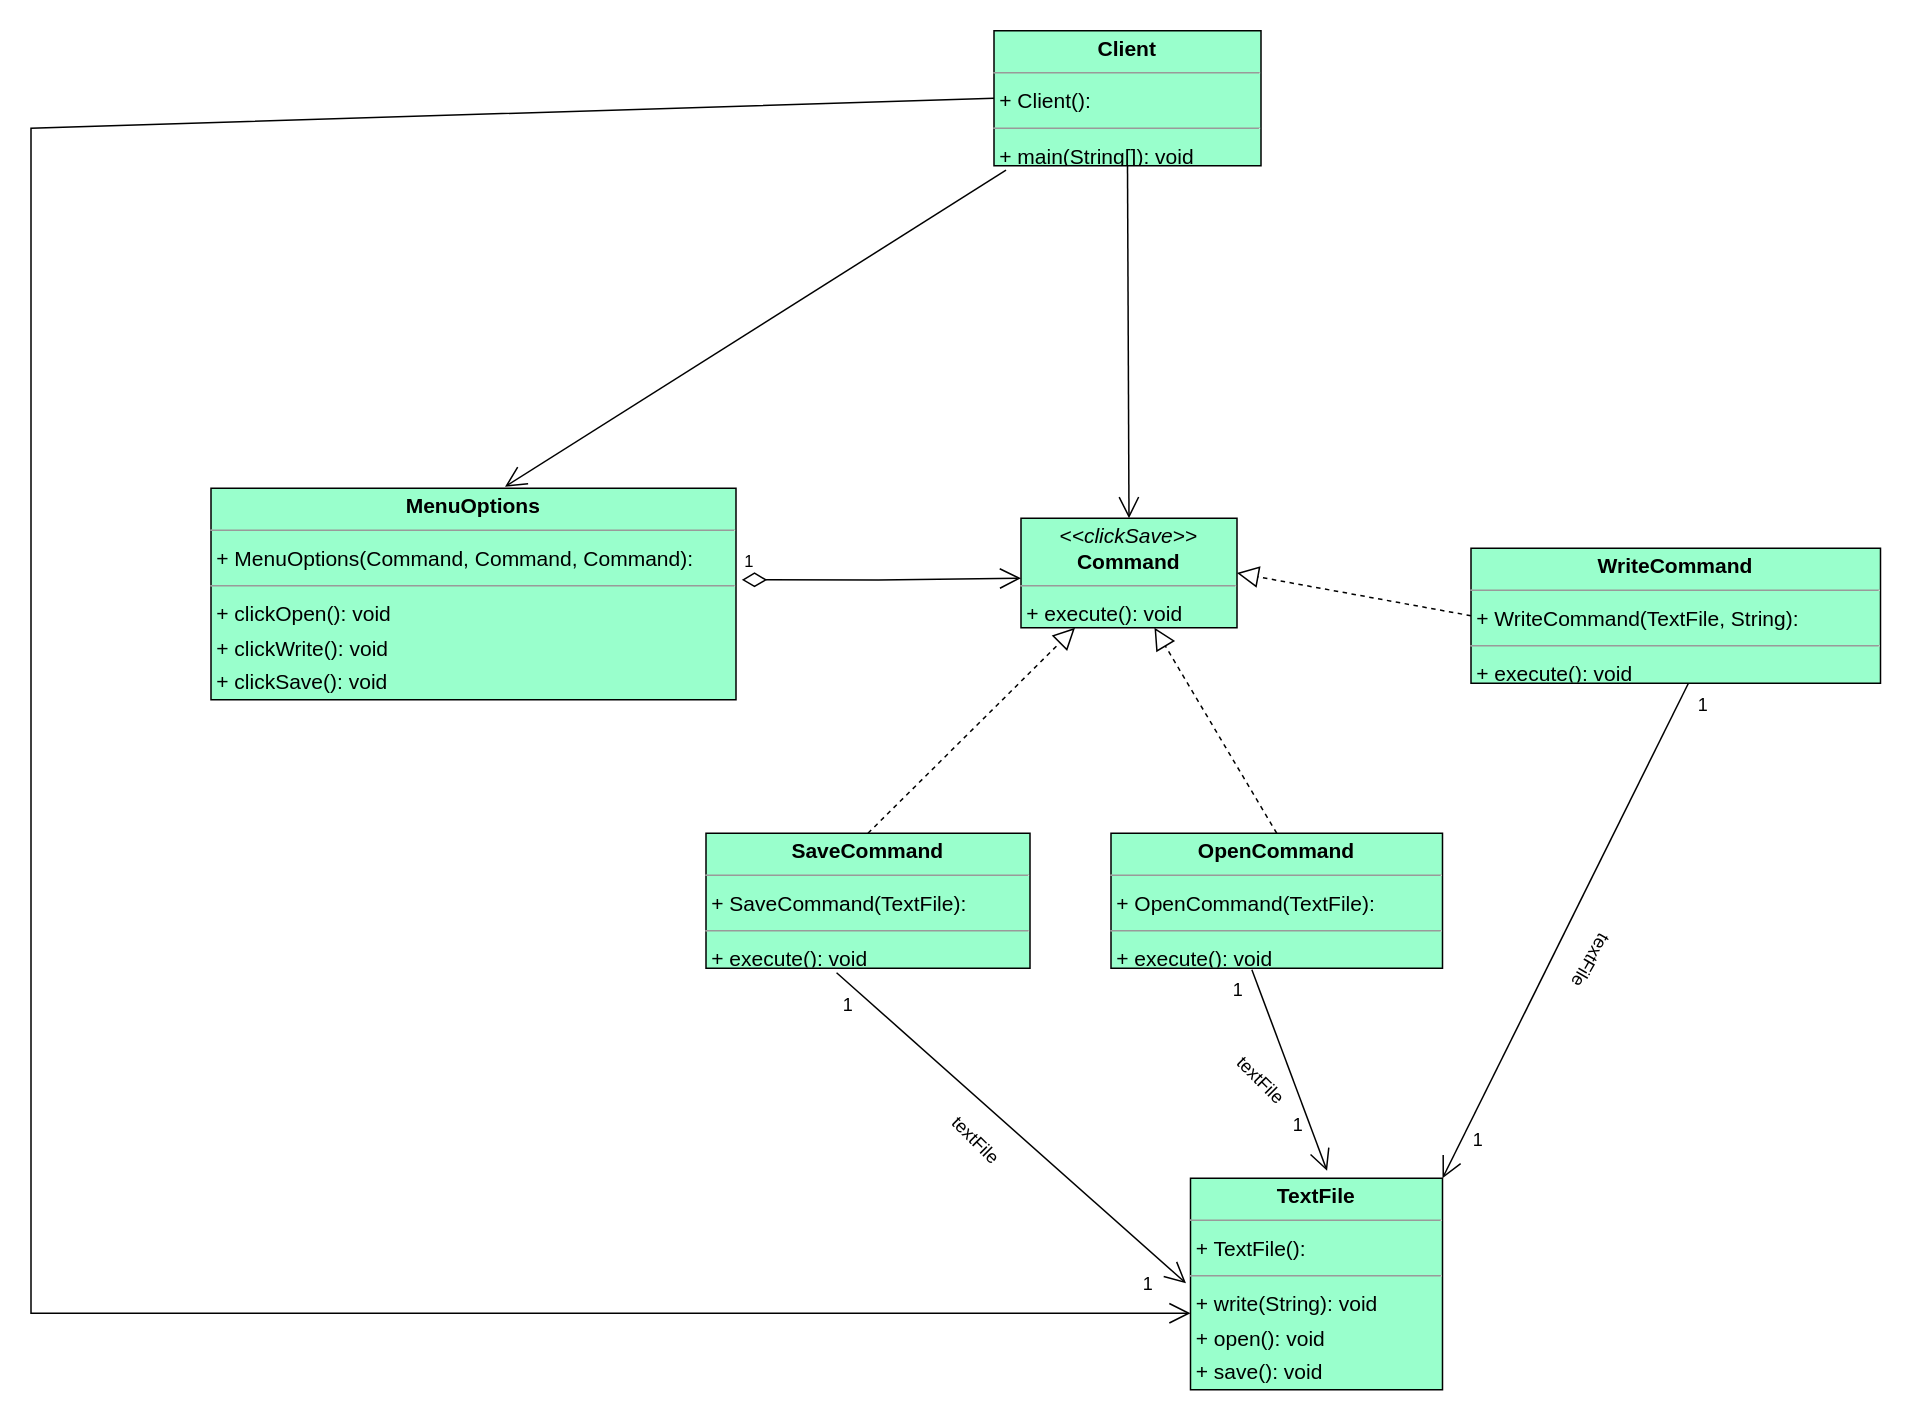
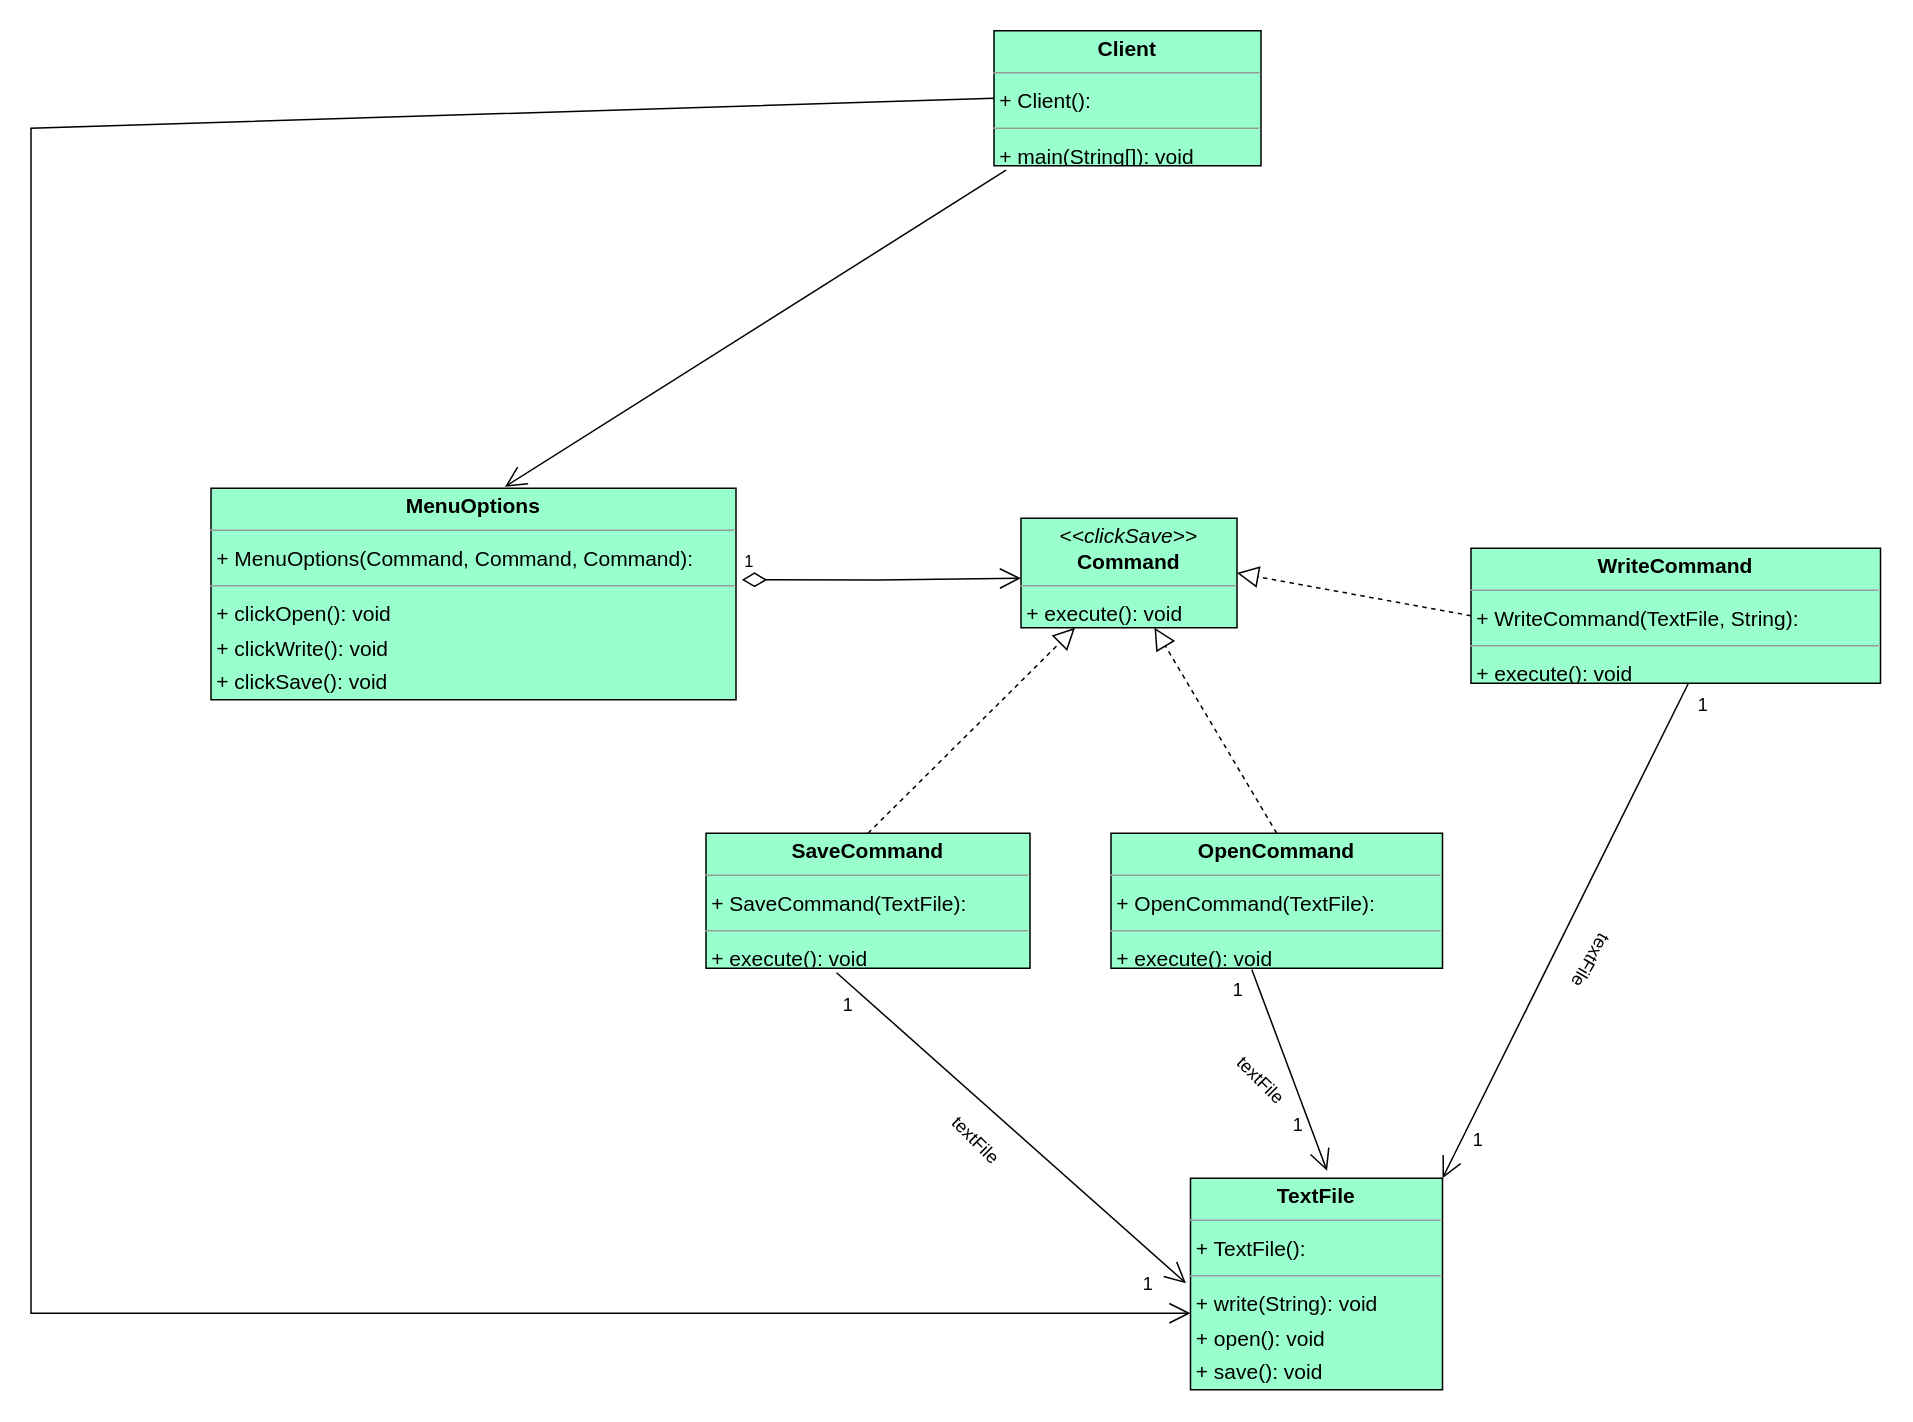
(1128, 340) -> none
